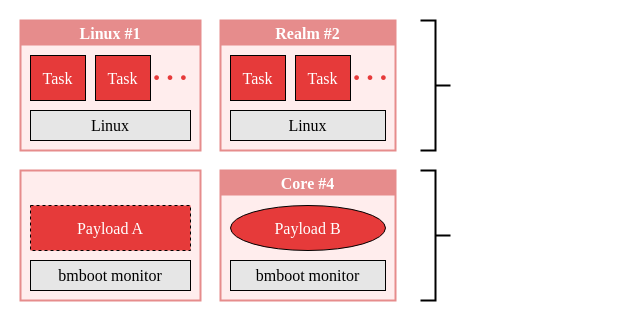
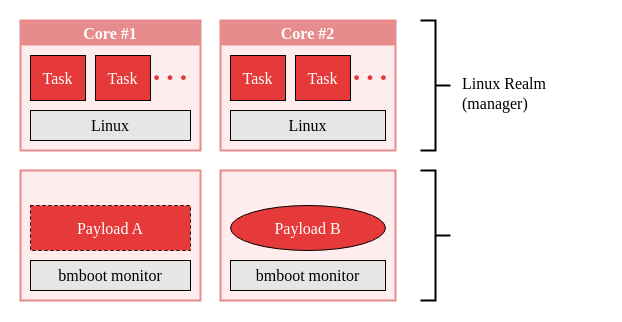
(111, 34) -> (111, 34)
(308, 34) -> (308, 34)
none -> (531, 93)
(308, 183) -> none
